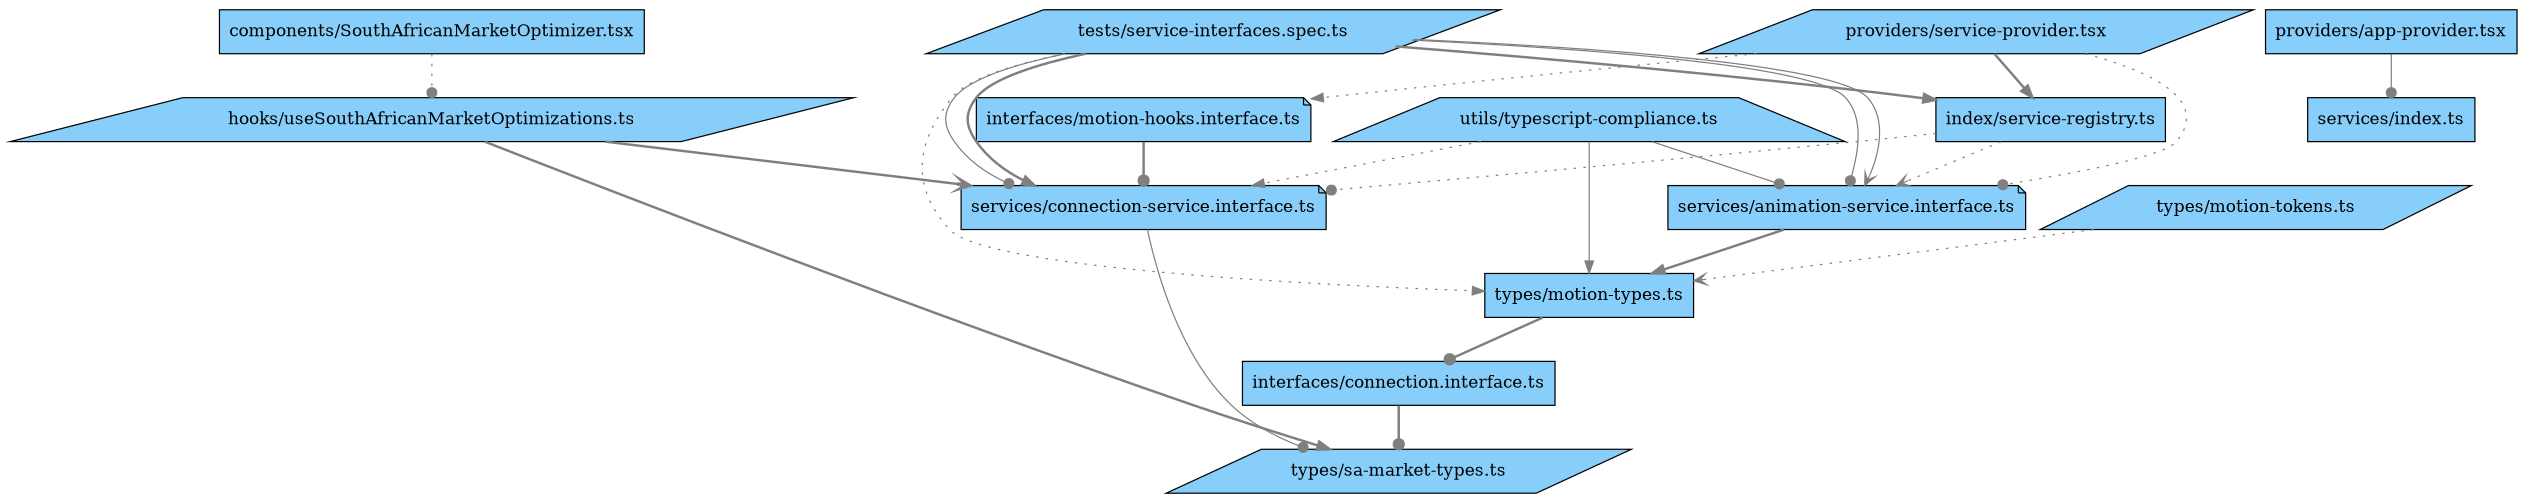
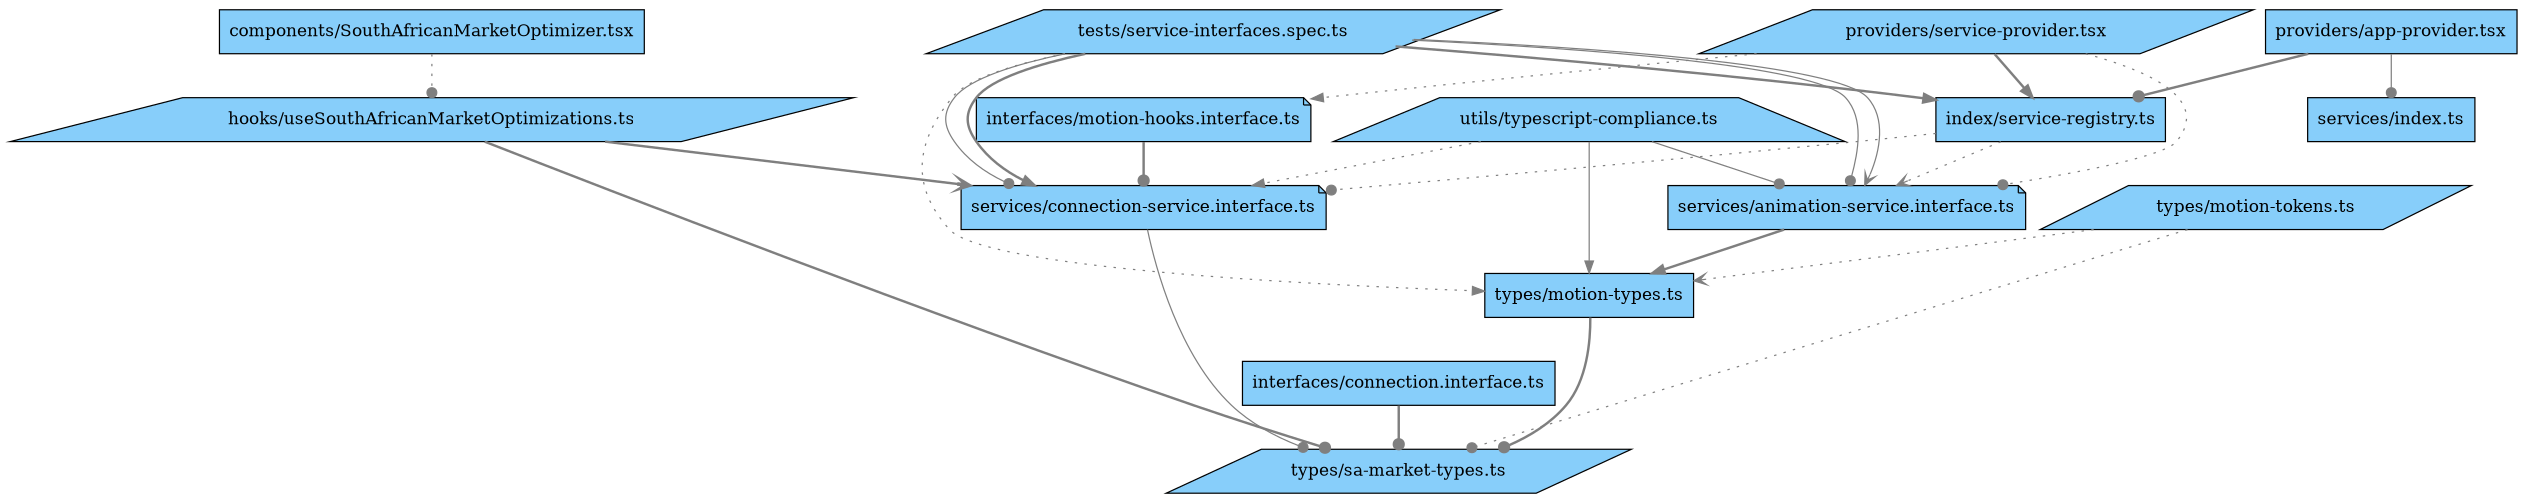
none -> (2226, 74)
(900, 300) -> (900, 300)
(1499, 337) -> (1573, 396)
none -> (1832, 338)
